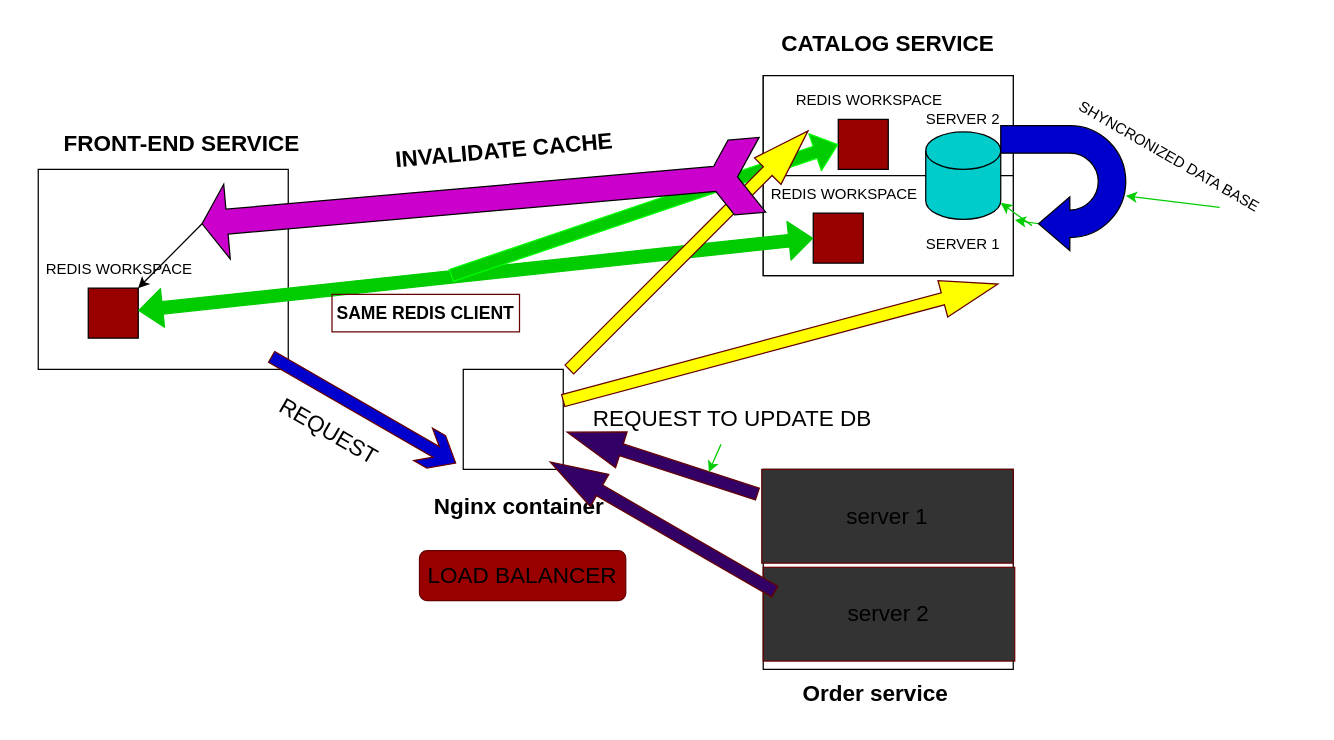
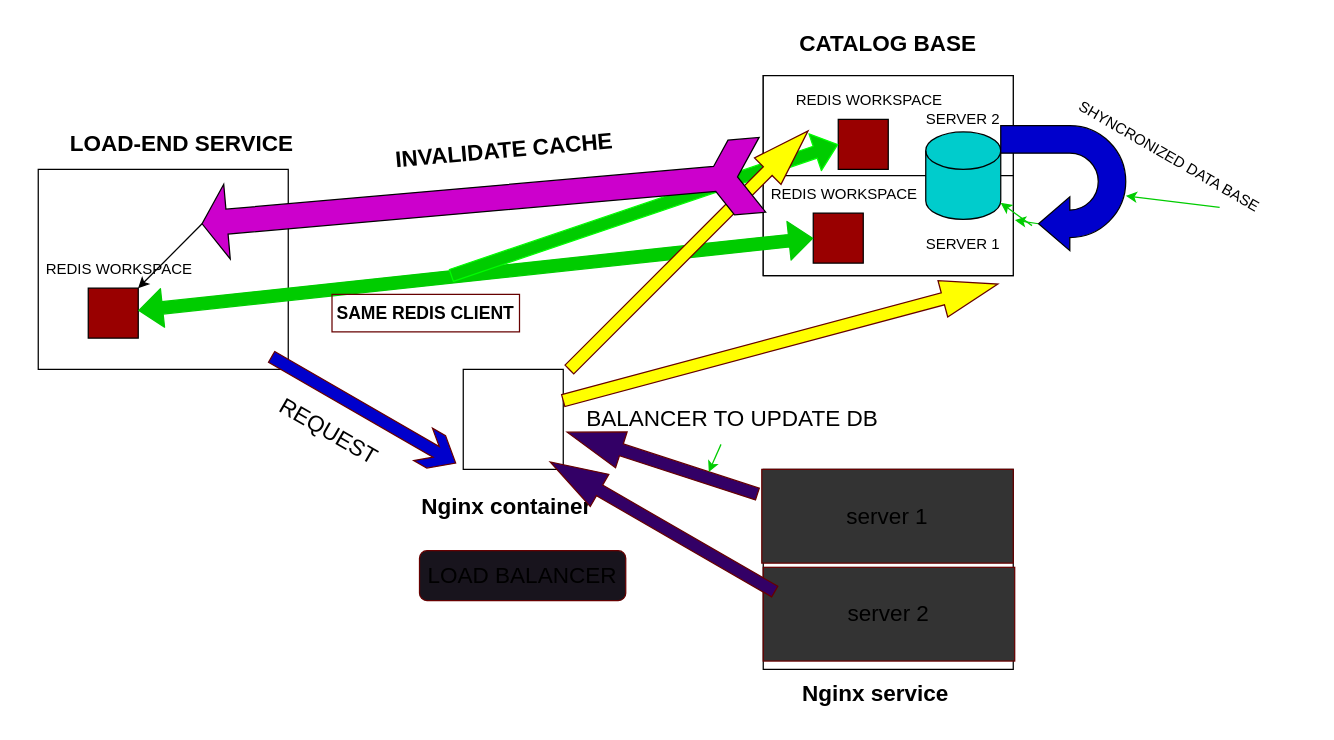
(888, 44) -> (888, 44)
(182, 144) -> (182, 144)
(733, 419) -> (733, 419)
(519, 507) -> (507, 507)
(523, 576) -> (523, 576)
(876, 694) -> (876, 694)
